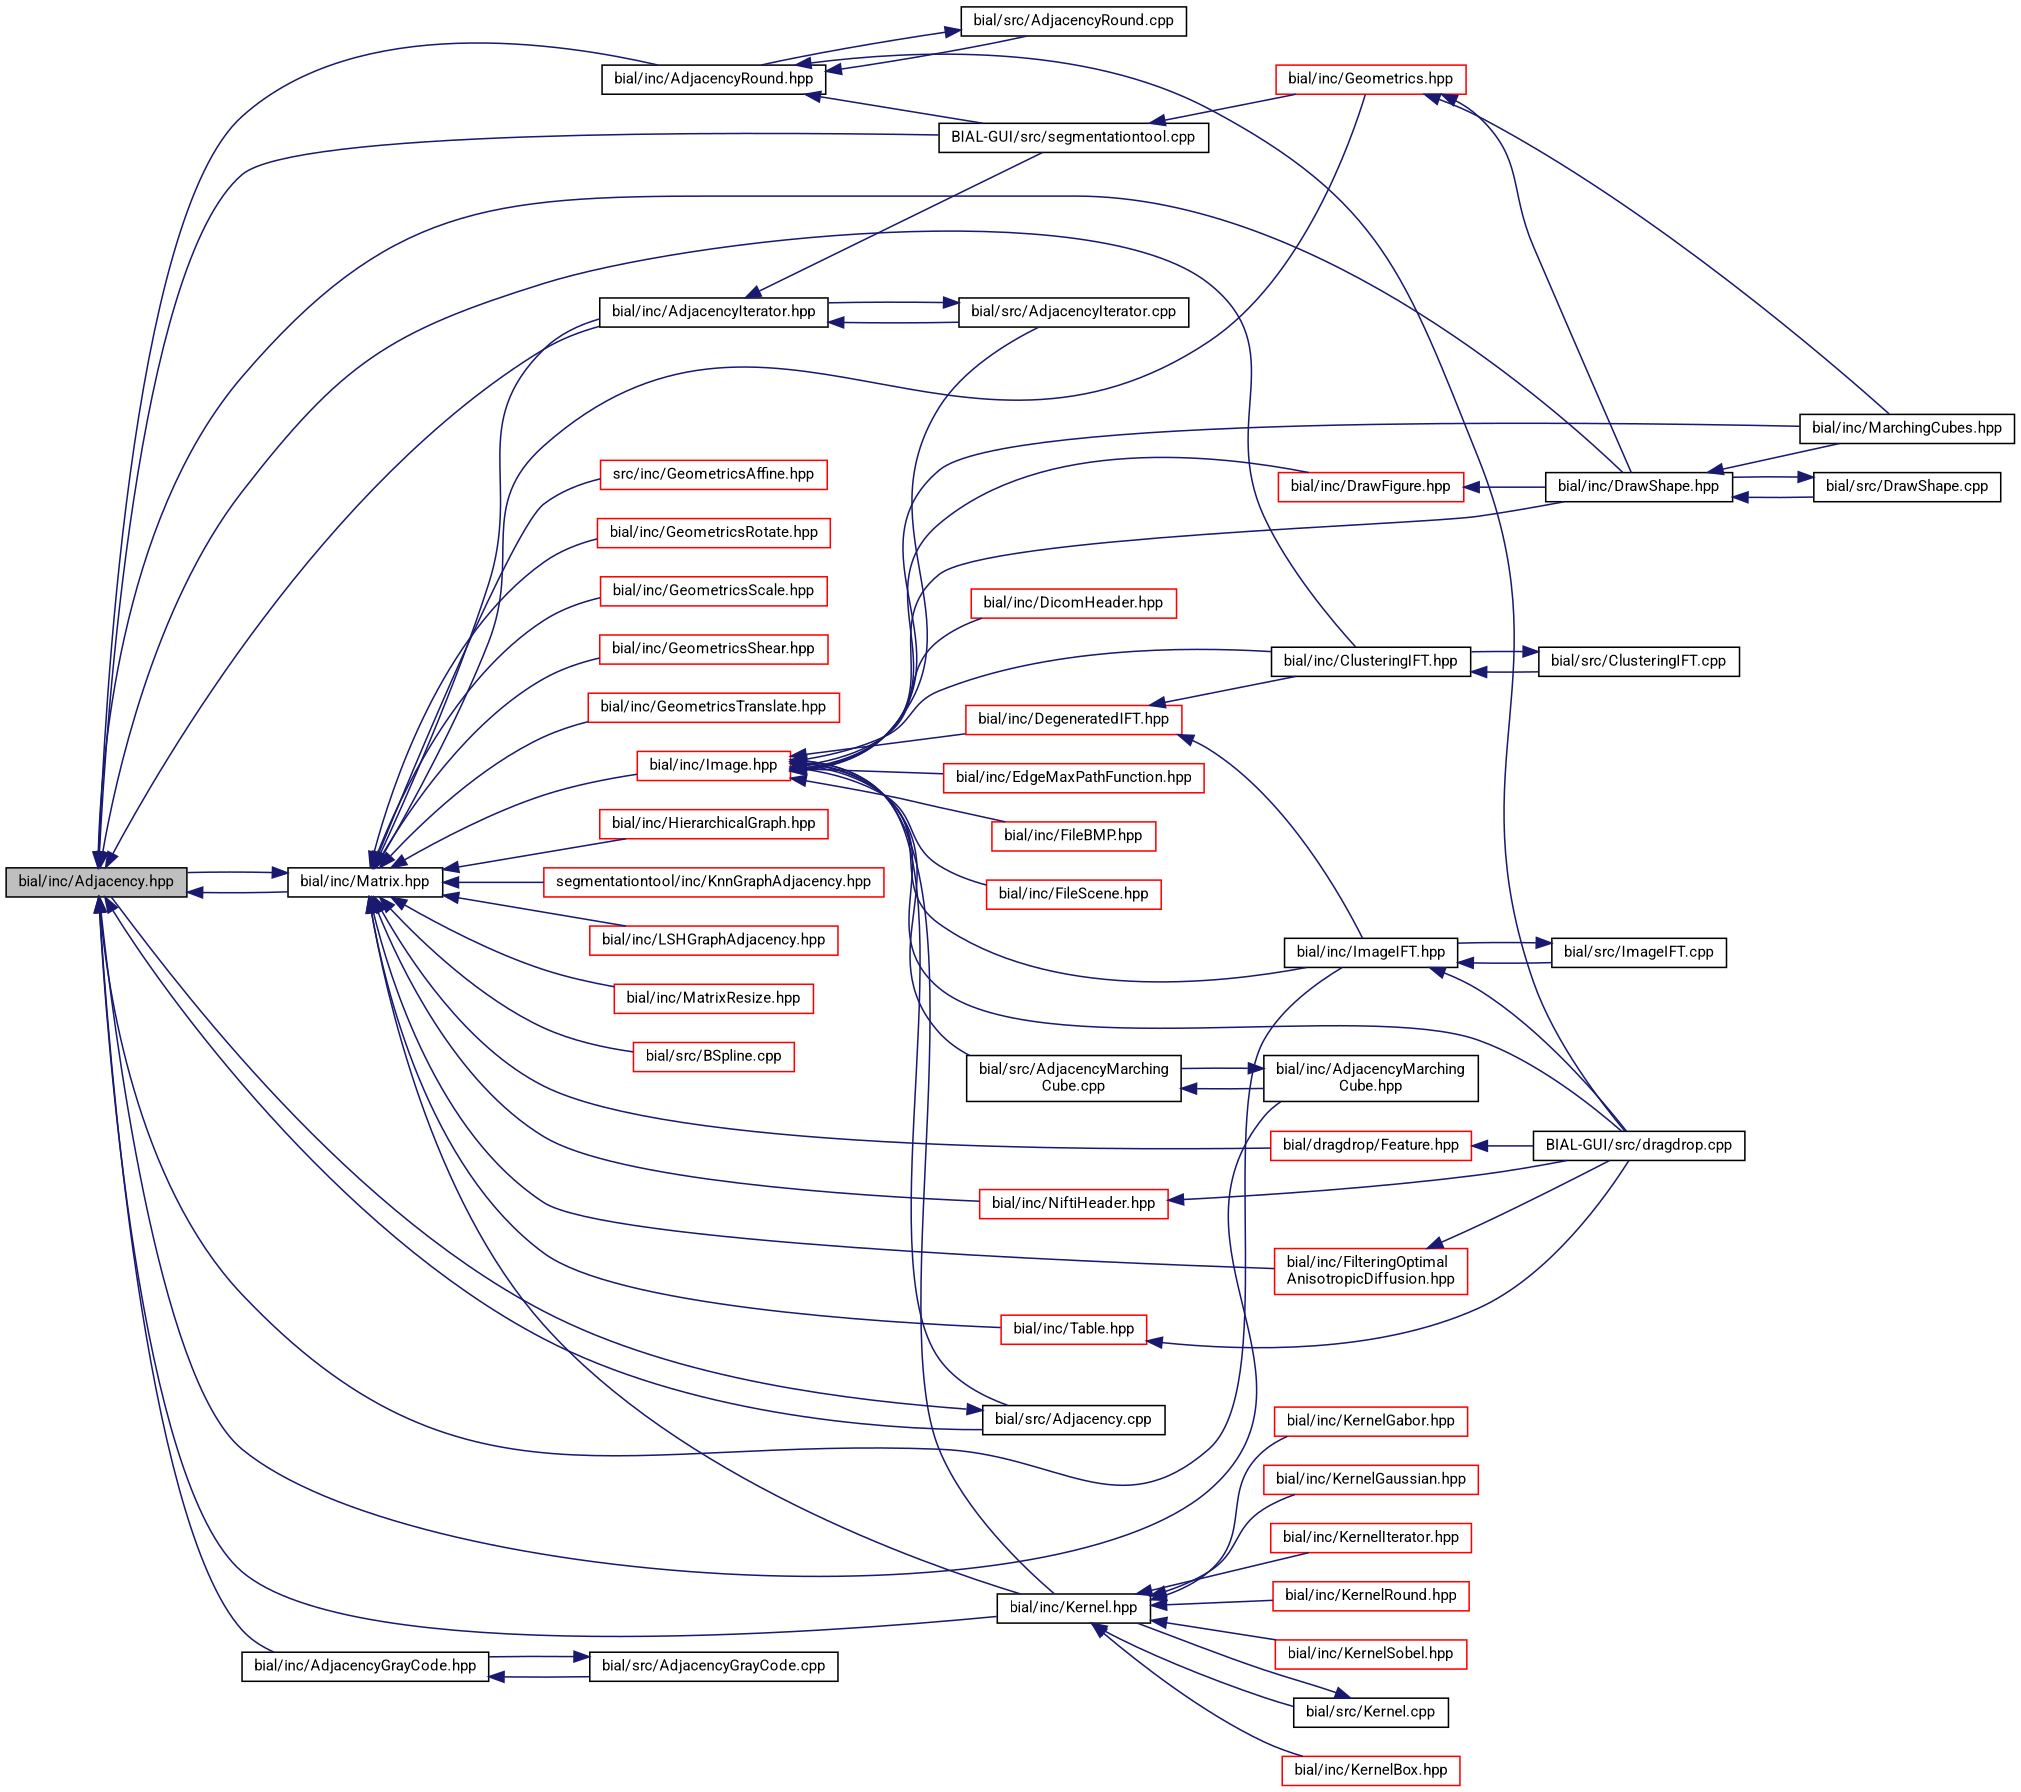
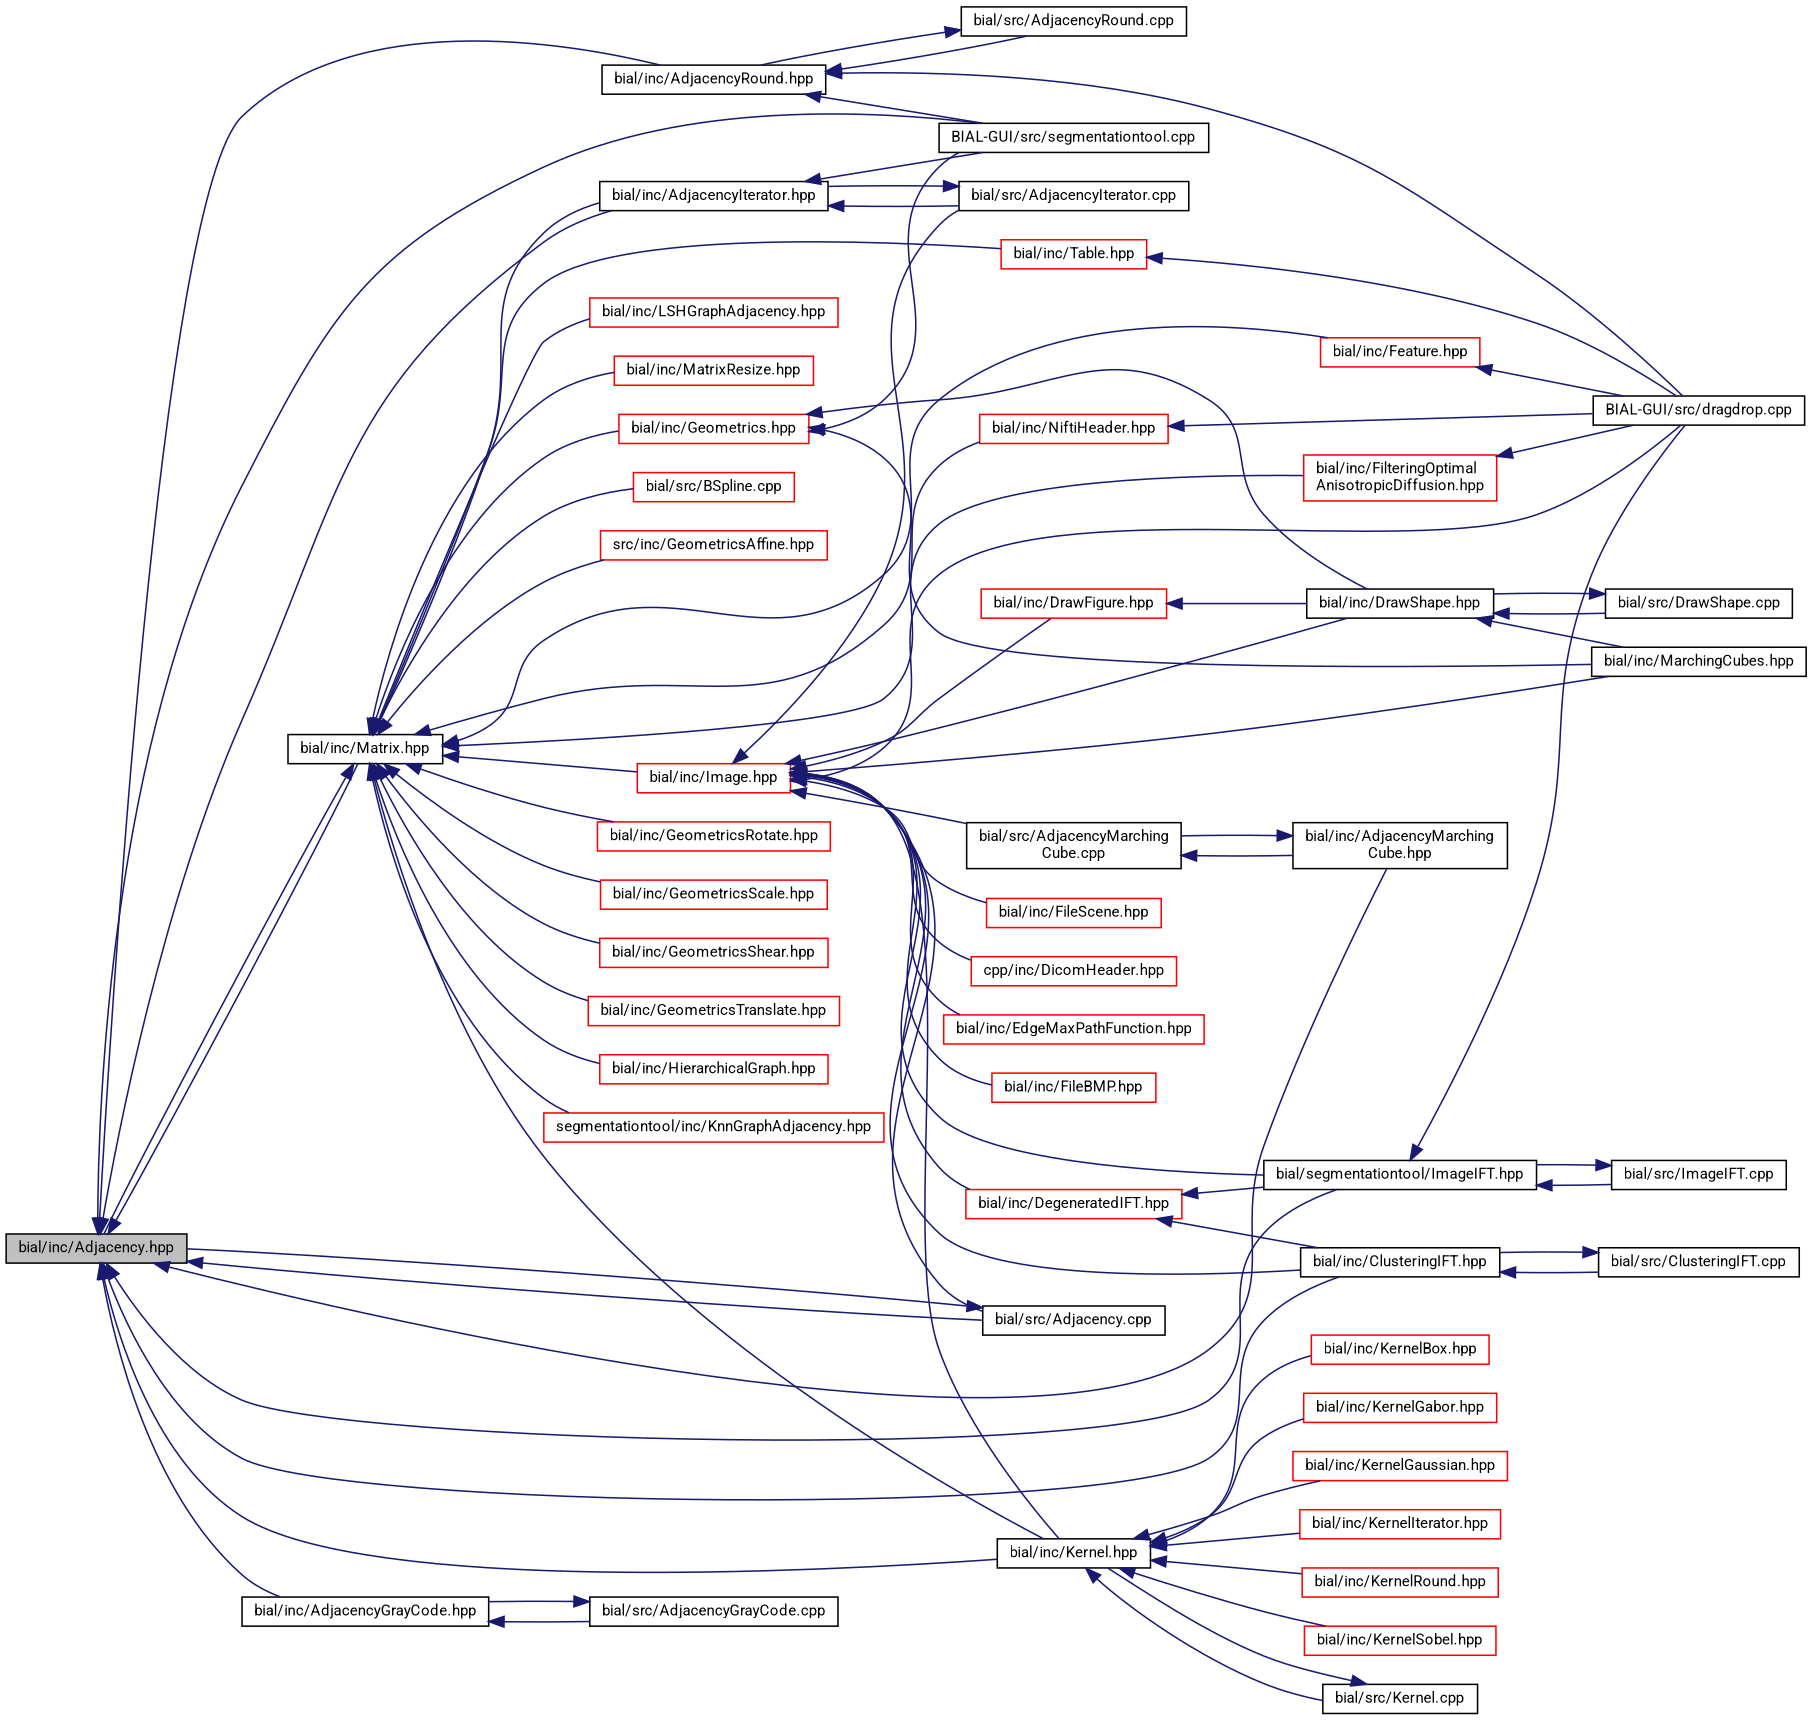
(1230, 107) -> (914, 305)
(691, 196) -> none
(1074, 604) -> (1074, 971)
(1371, 953) -> (1400, 1175)
(1371, 1146) -> (1400, 352)
